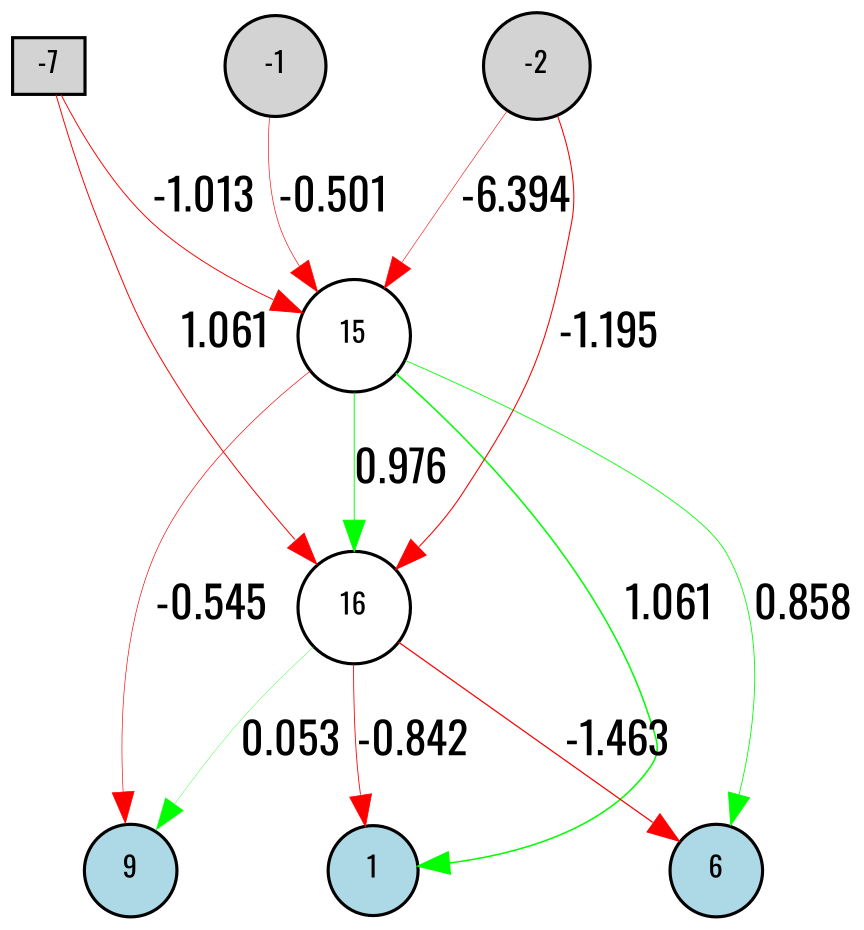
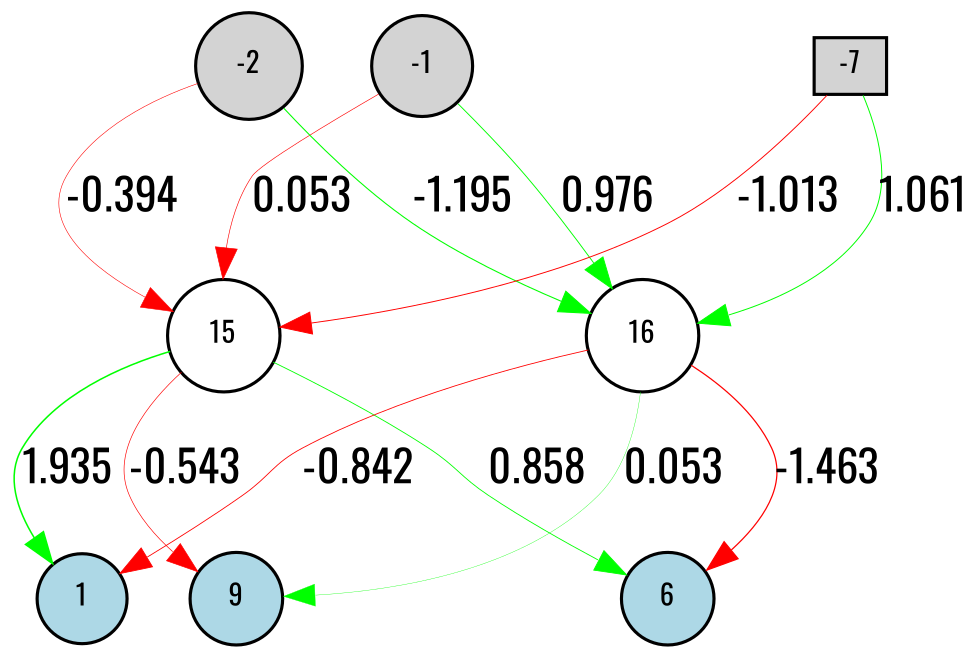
(334, 200) -> (302, 200)
(516, 200) -> (123, 200)
(146, 333) -> (858, 239)
(541, 346) -> (411, 222)
(354, 456) -> (529, 180)
(213, 608) -> (186, 472)
(669, 608) -> (68, 472)
